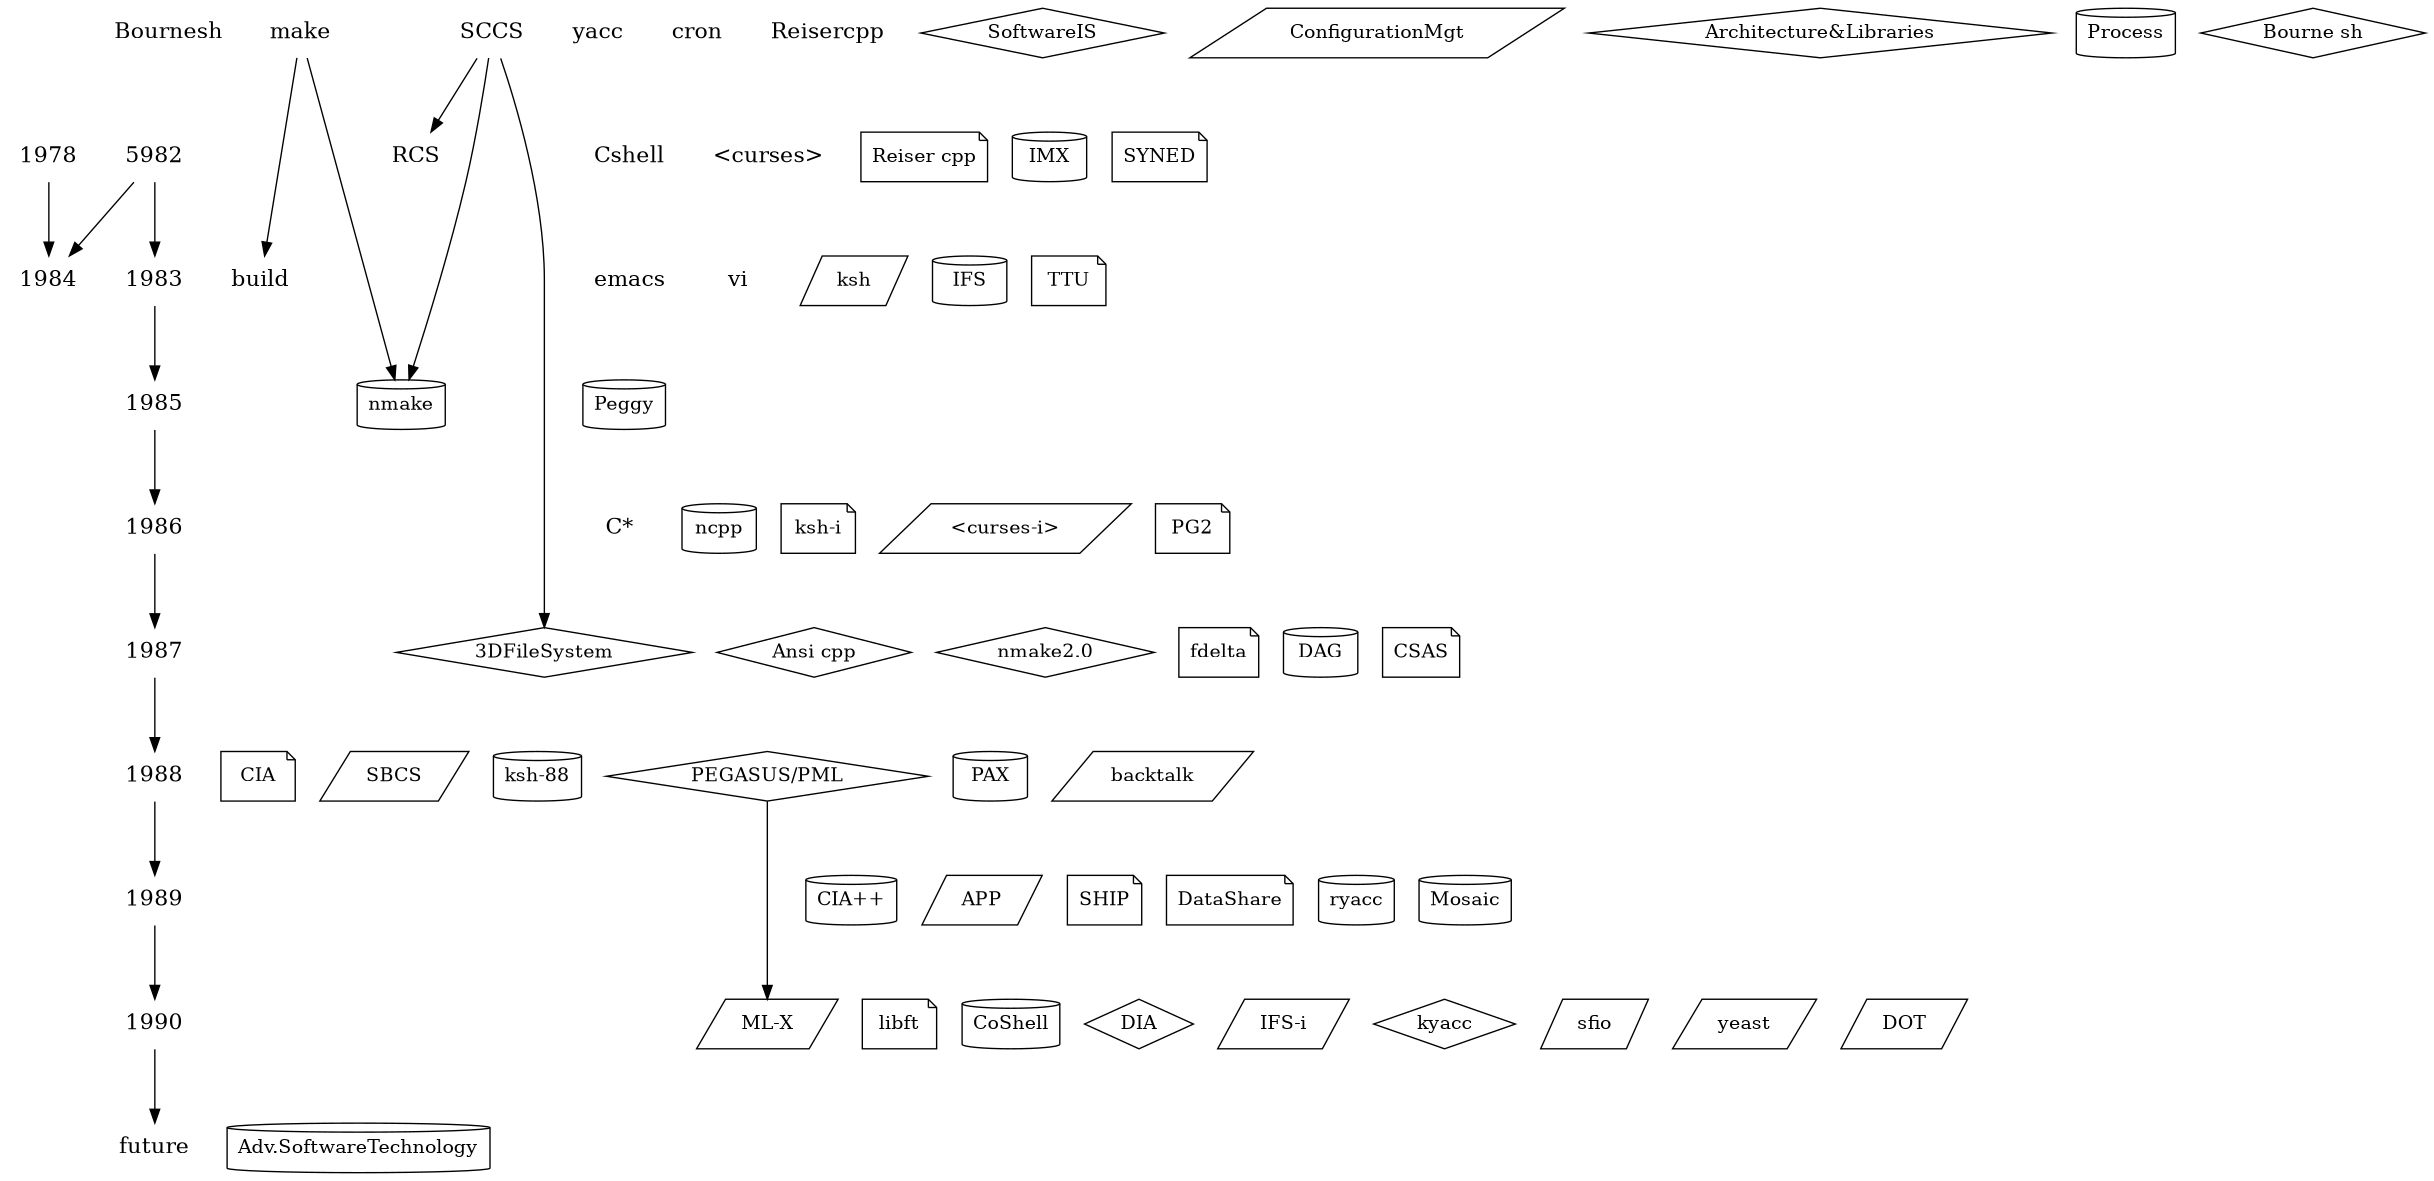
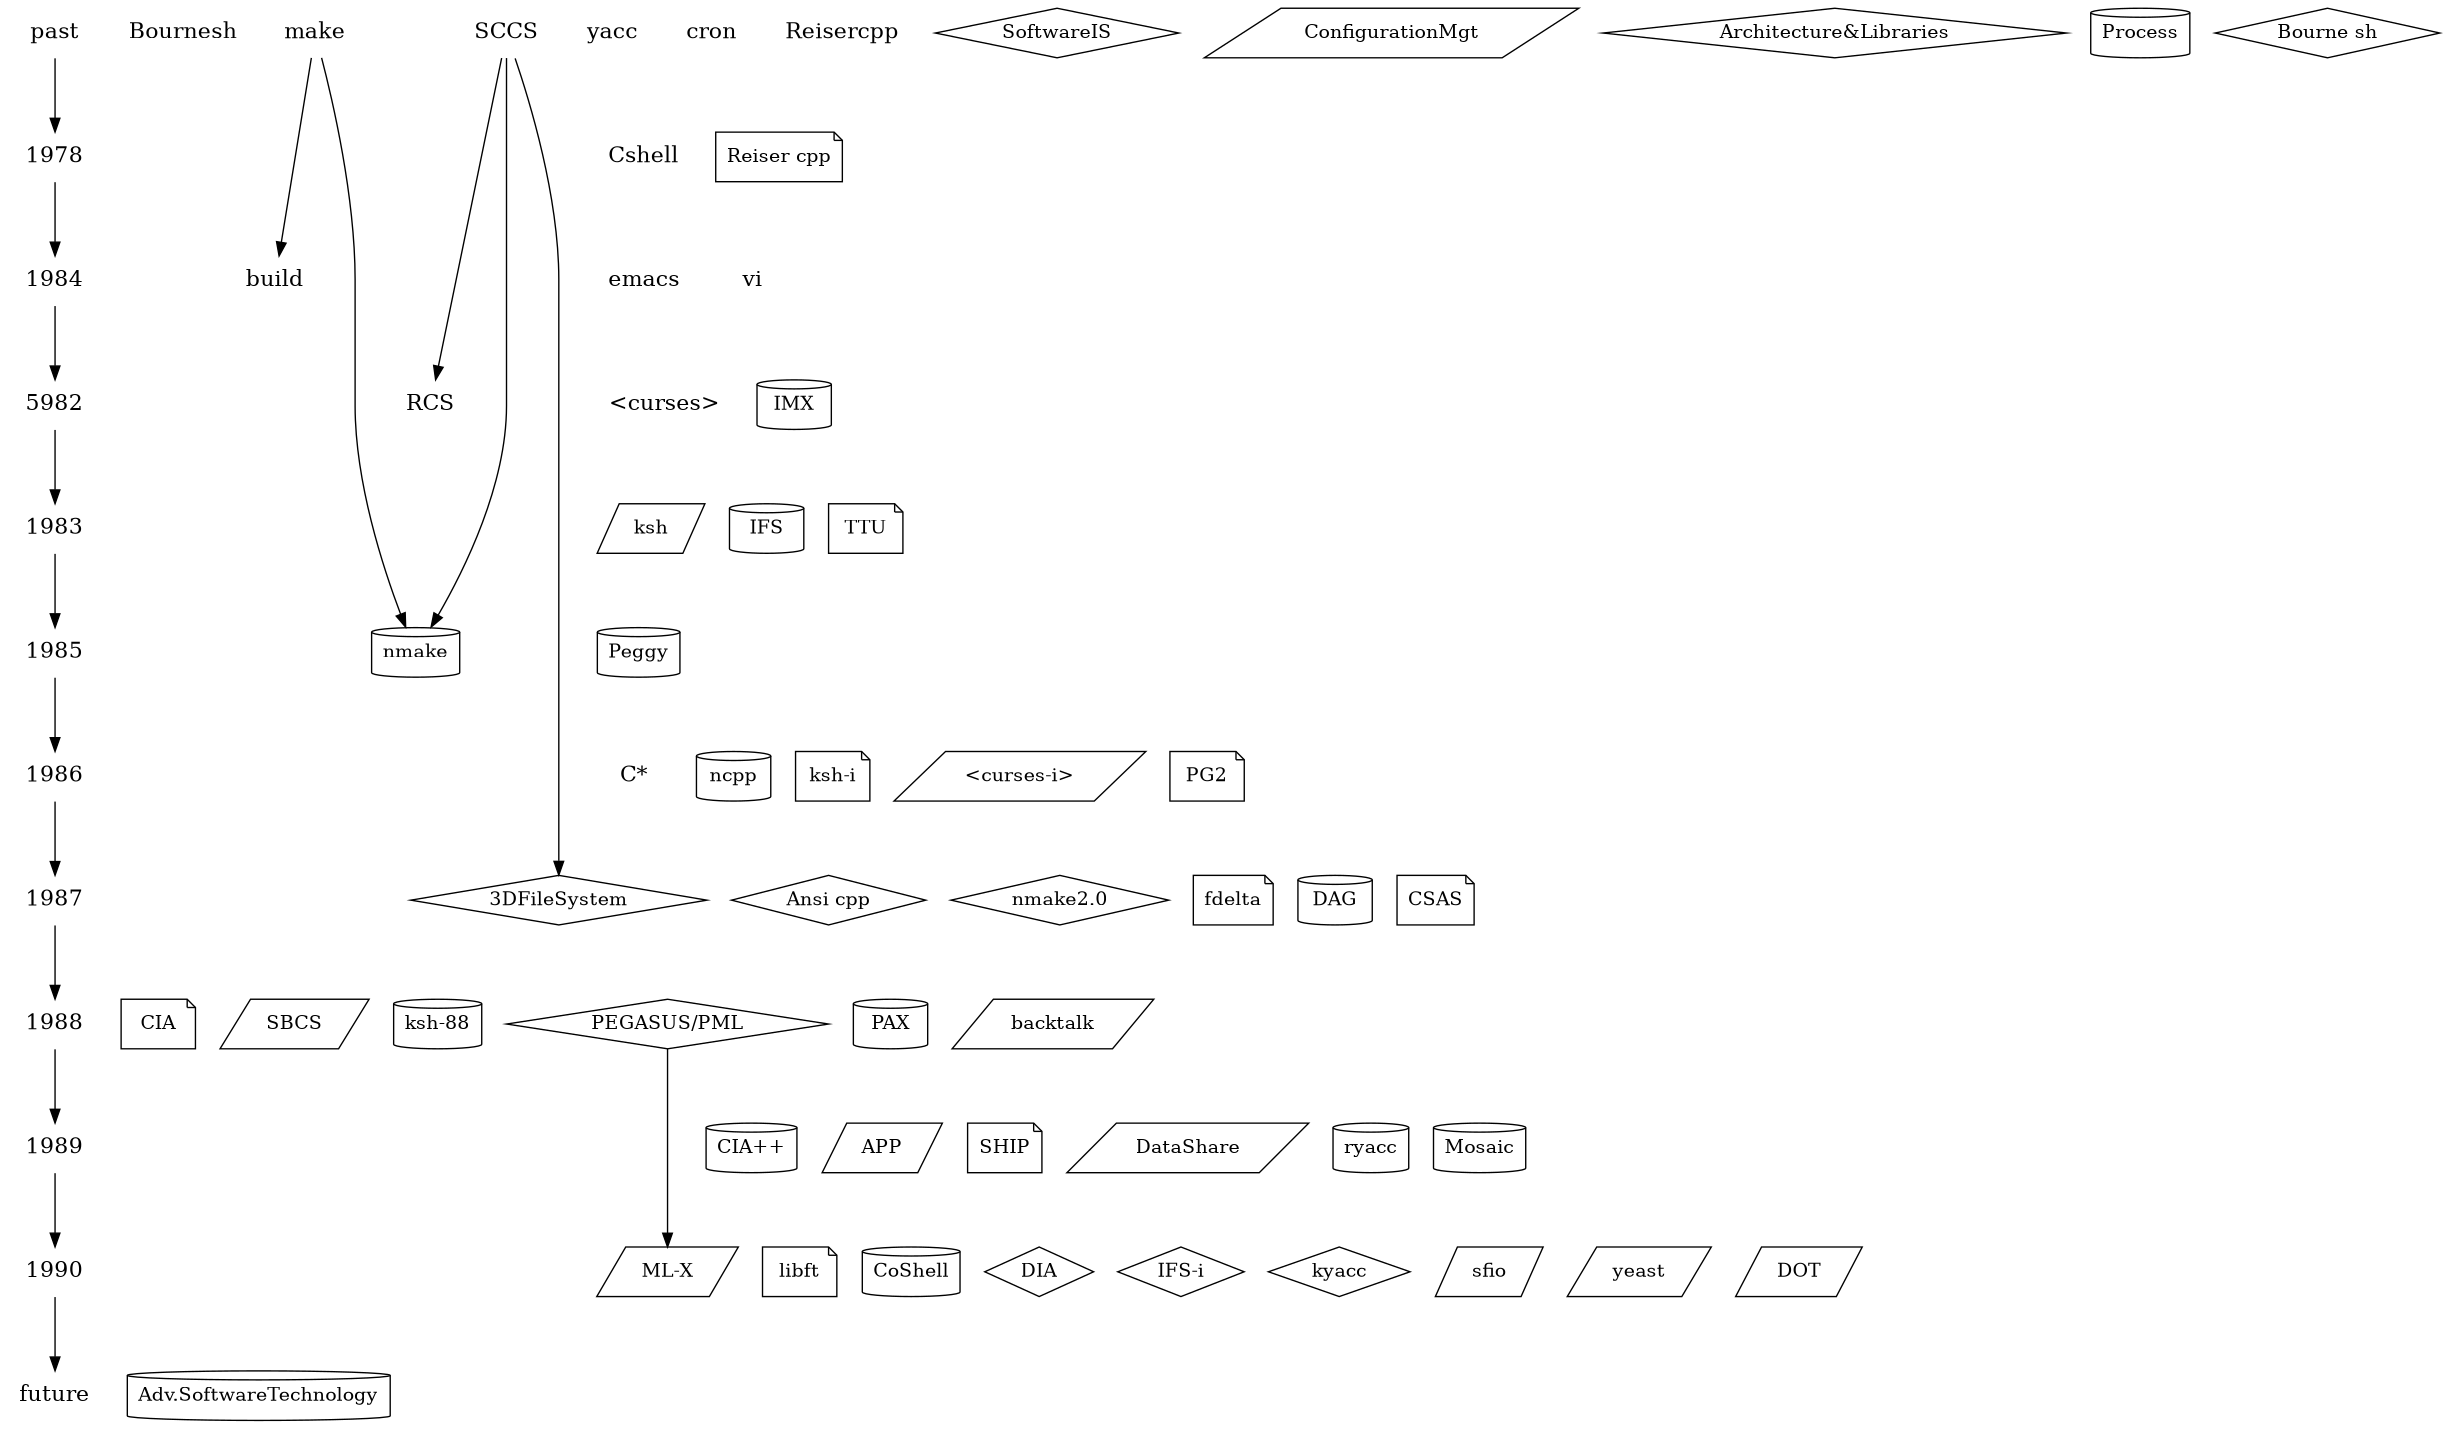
none -> (55, 33)
(1160, 157) -> none
(106, 214) -> (55, 336)
(1230, 900) -> (1188, 1148)
(1283, 1024) -> (1181, 1272)
